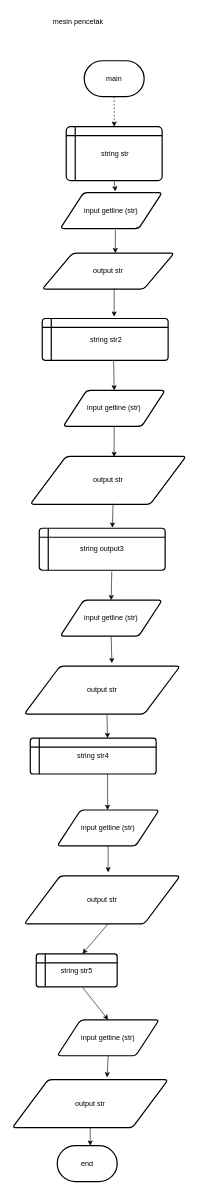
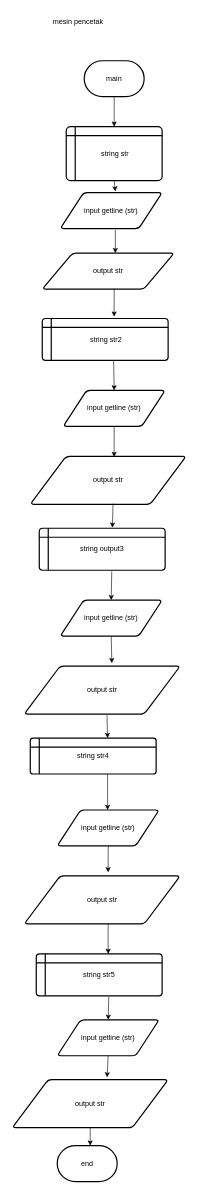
(114, 109) -> (114, 109)
(77, 971) -> (99, 975)
